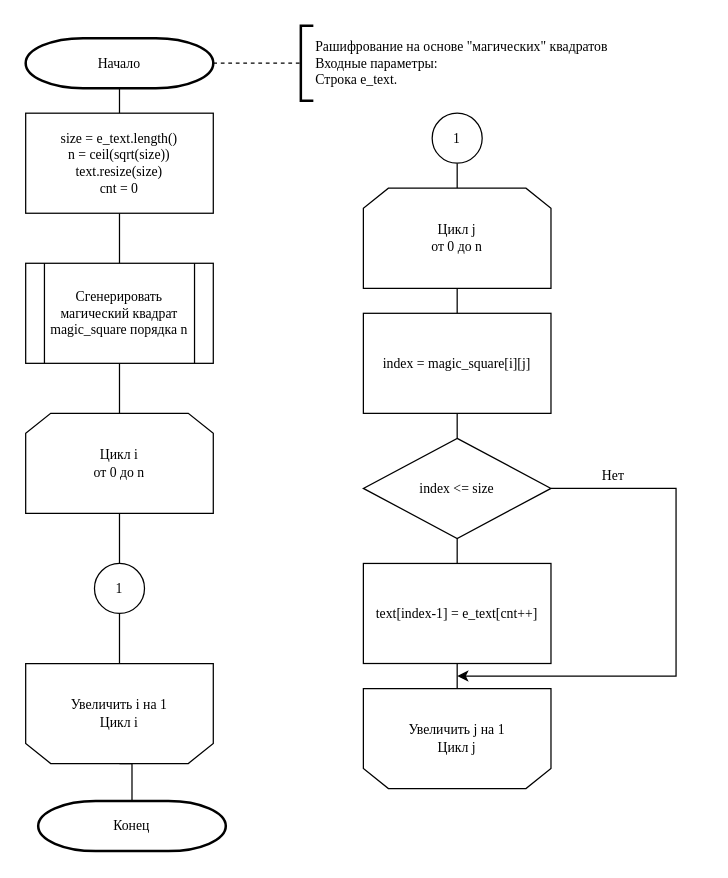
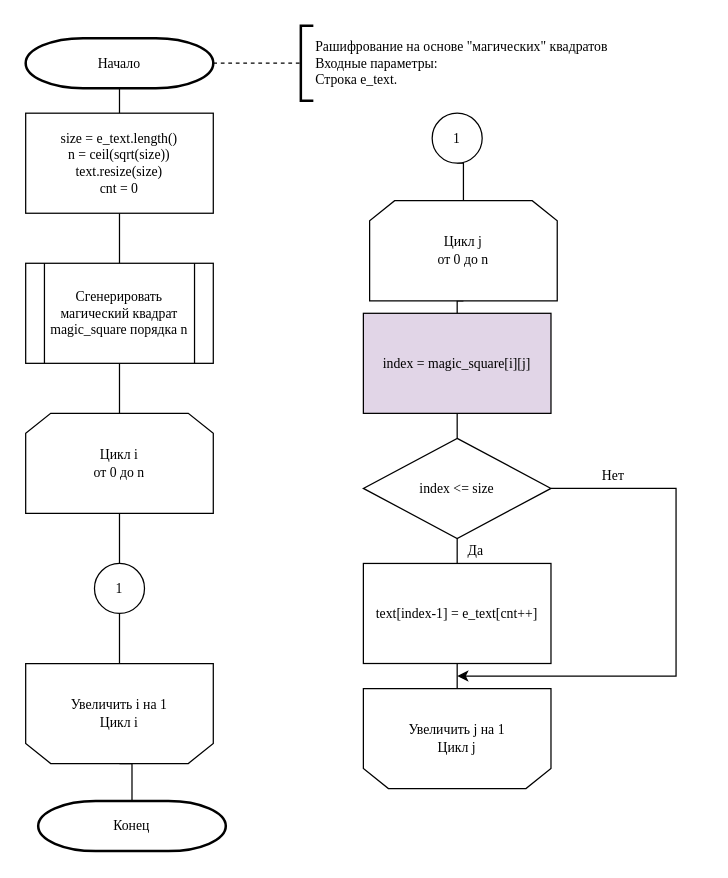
(457, 238) -> (463, 251)
(457, 363) -> (457, 363)
none -> (476, 551)
